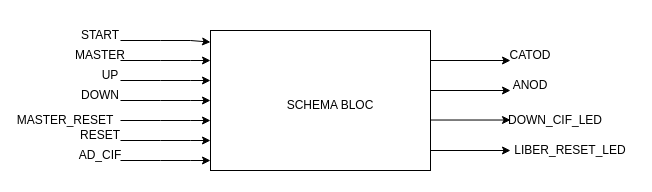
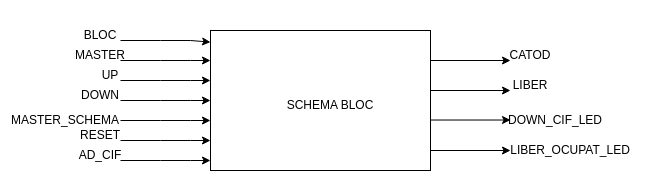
(101, 36) -> (101, 36)
(531, 86) -> (531, 86)
(66, 121) -> (66, 121)
(571, 151) -> (571, 151)
